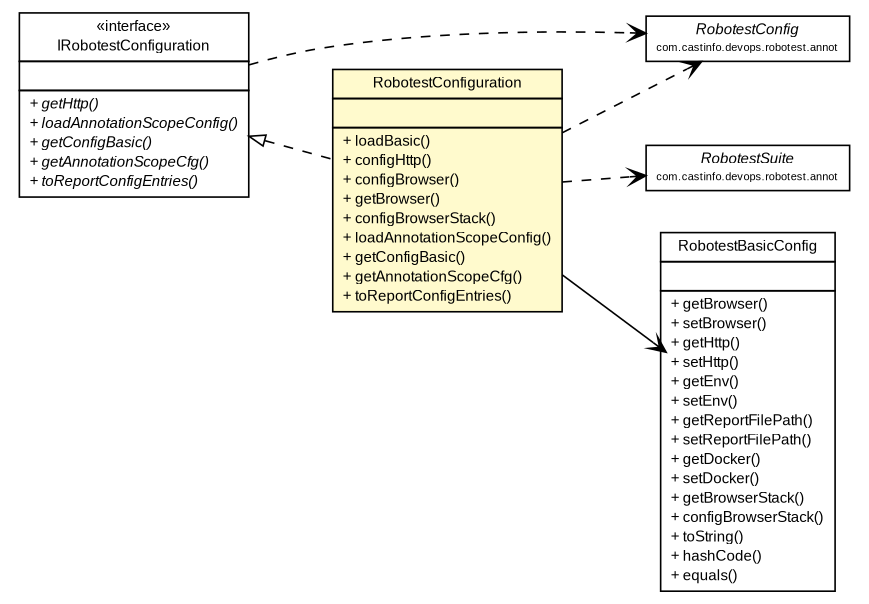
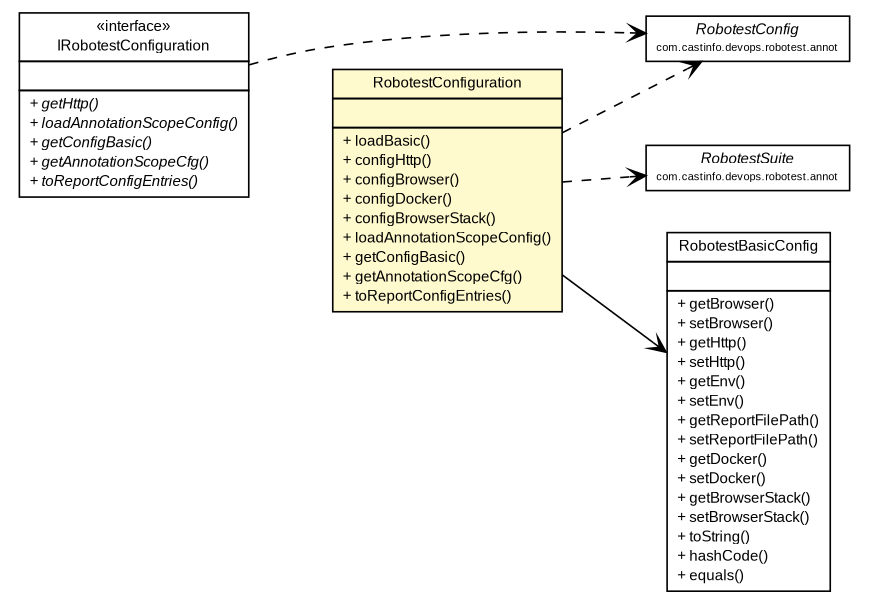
(299, 150) -> none
(392, 199) -> (398, 199)
(748, 518) -> (744, 518)
